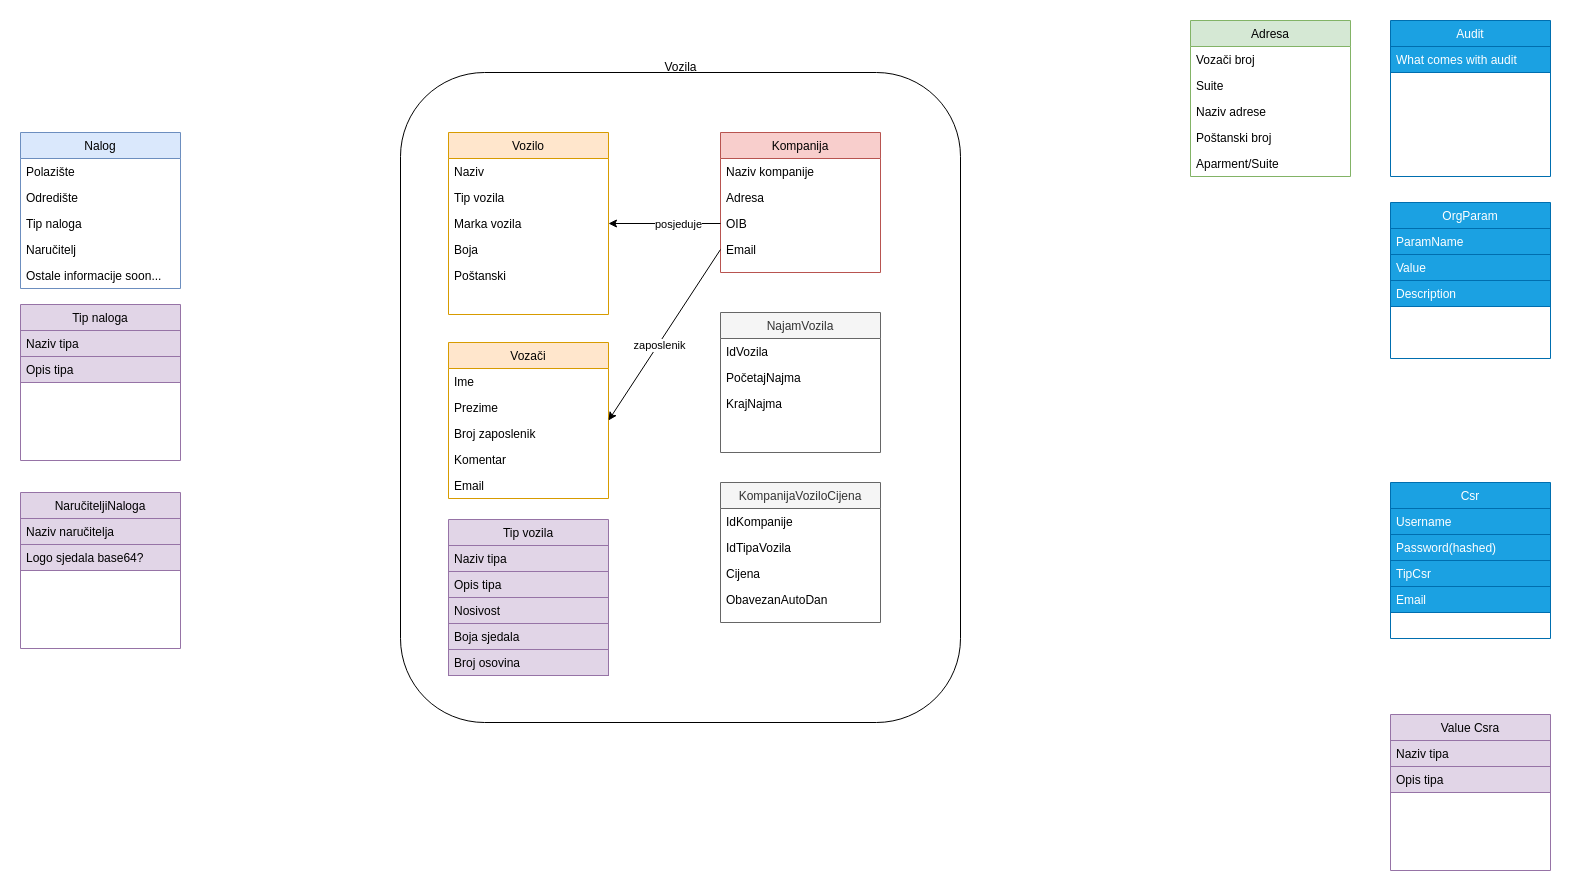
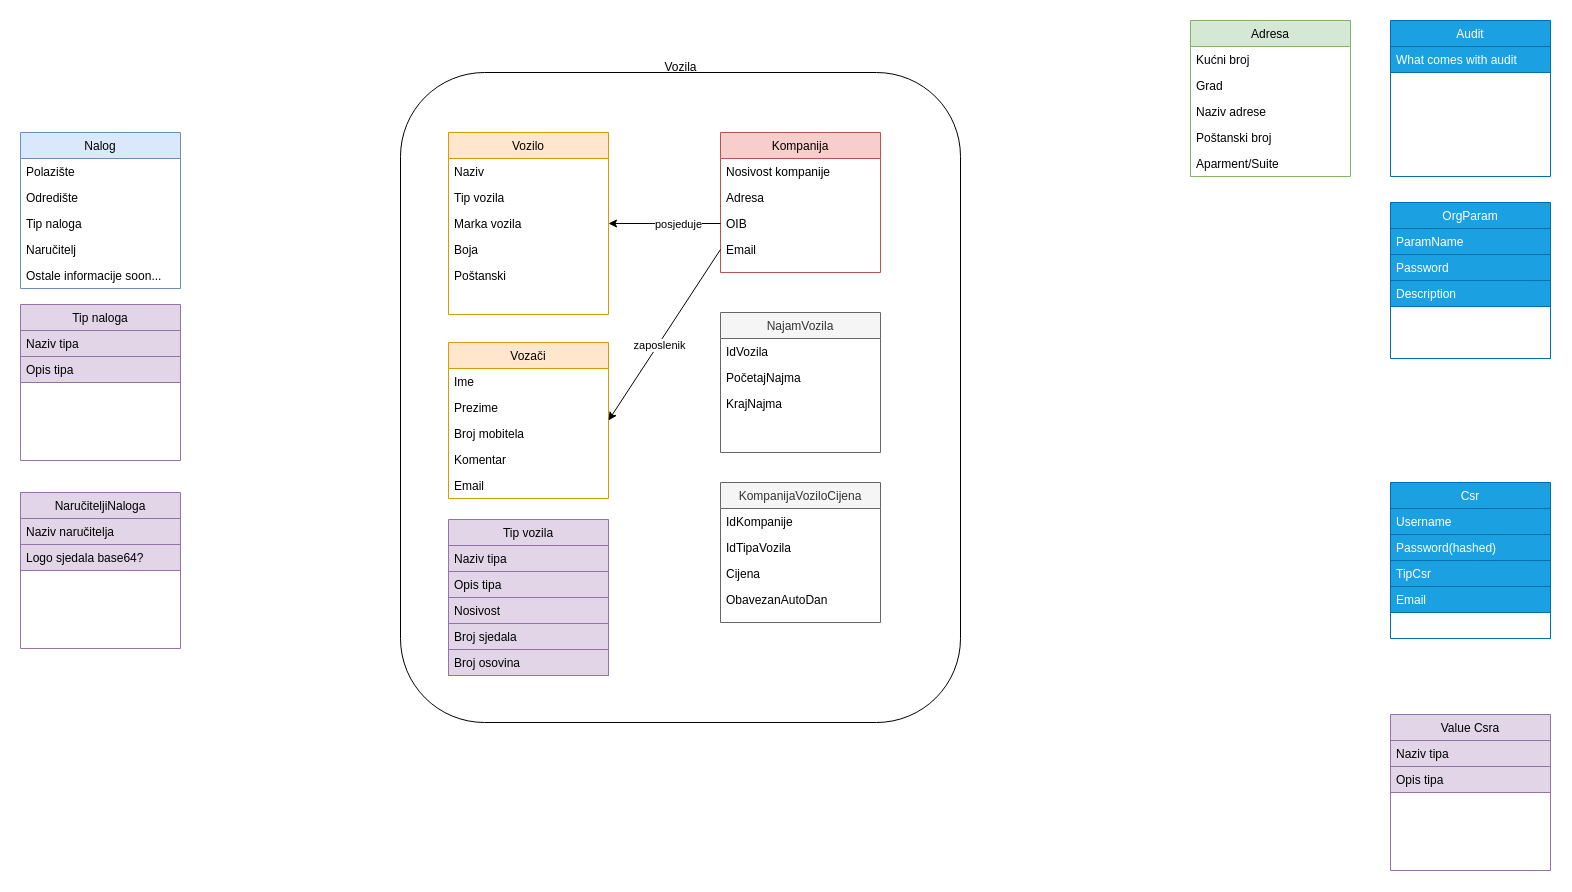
(1230, 60) -> (1226, 60)
(1211, 86) -> (1209, 86)
(772, 172) -> (782, 172)
(1411, 268) -> (1423, 268)
(500, 434) -> (493, 434)
(491, 637) -> (491, 637)
